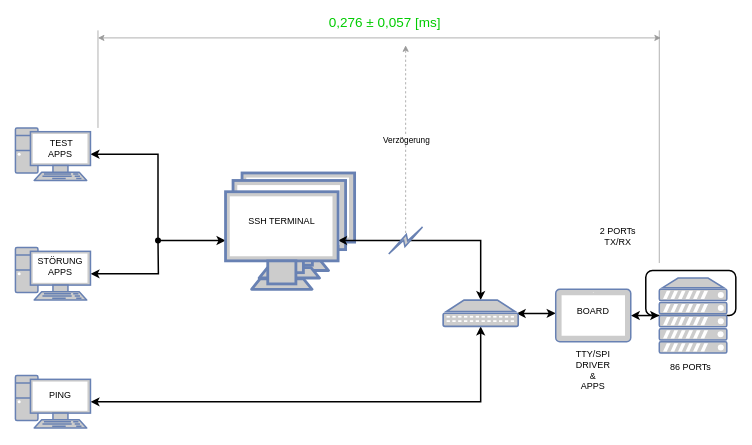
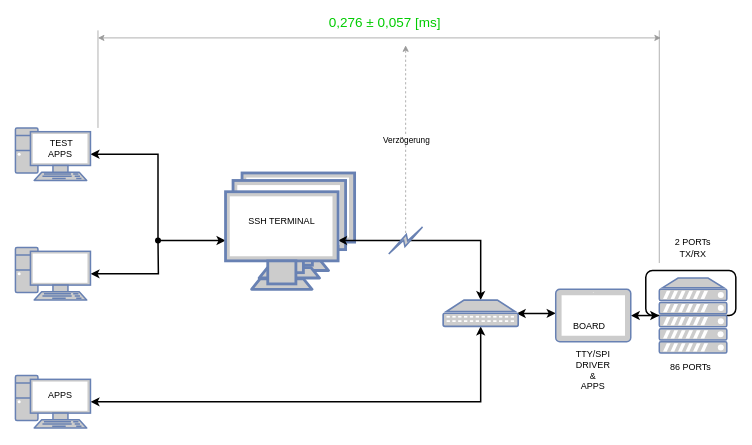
(618, 237) -> (693, 248)
(60, 267) -> none
(593, 312) -> (589, 327)
(60, 396) -> (60, 396)
